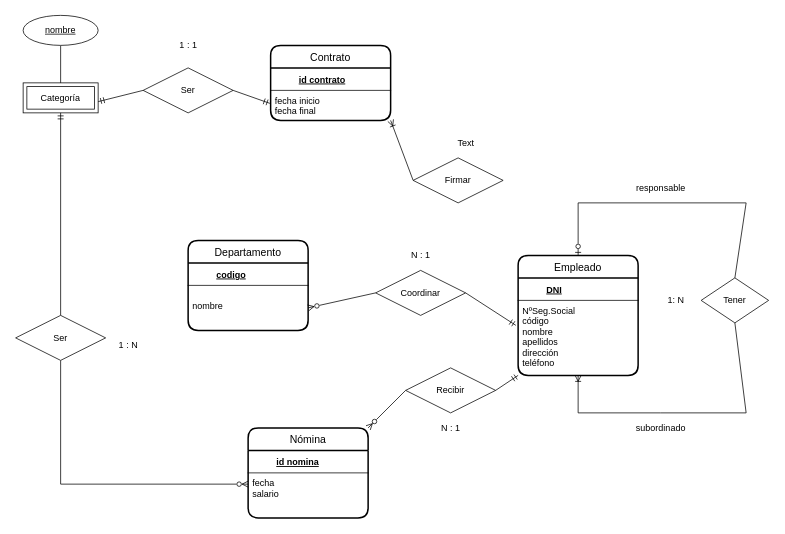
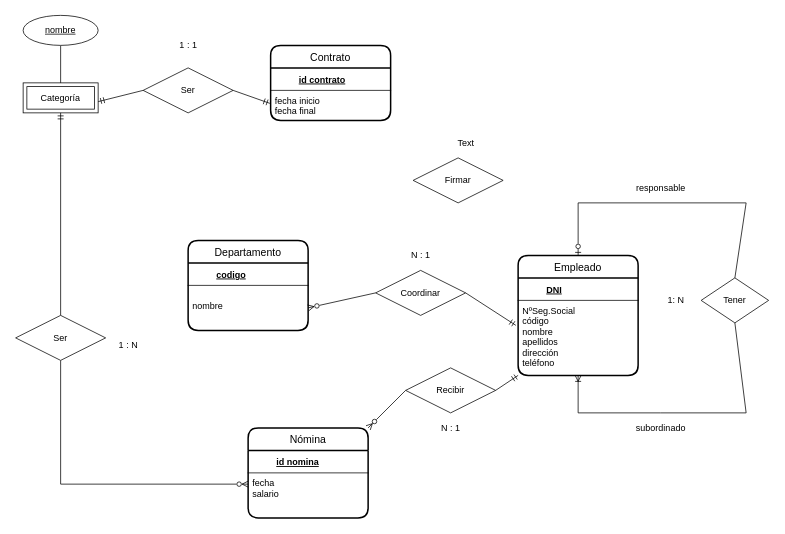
(402, 150) -> none
